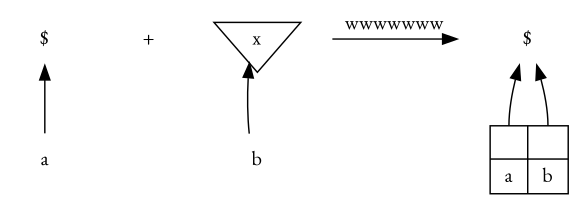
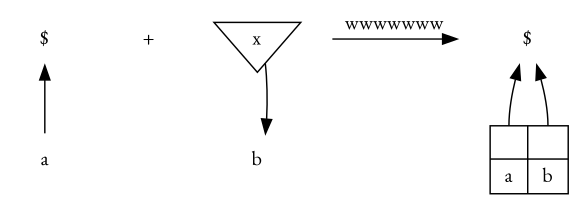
(248, 106) -> (267, 91)
